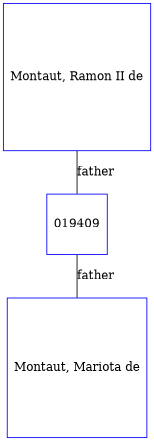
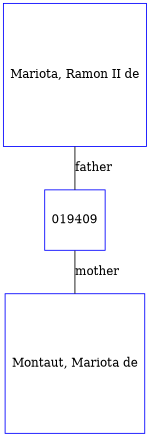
(77, 77) -> (75, 75)
(96, 276) -> (97, 272)
